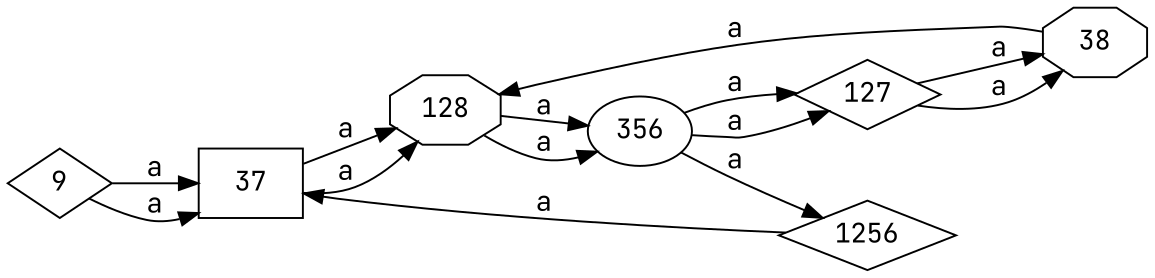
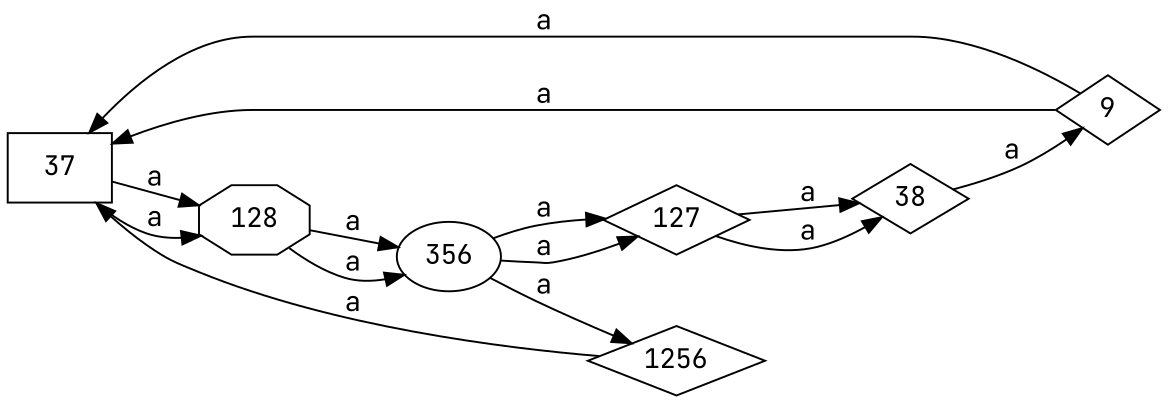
(778, 40) -> (1012, 170)
(1095, 42) -> (910, 199)
